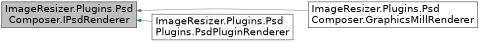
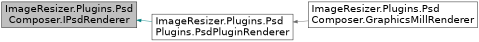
(225, 9) -> (303, 21)
